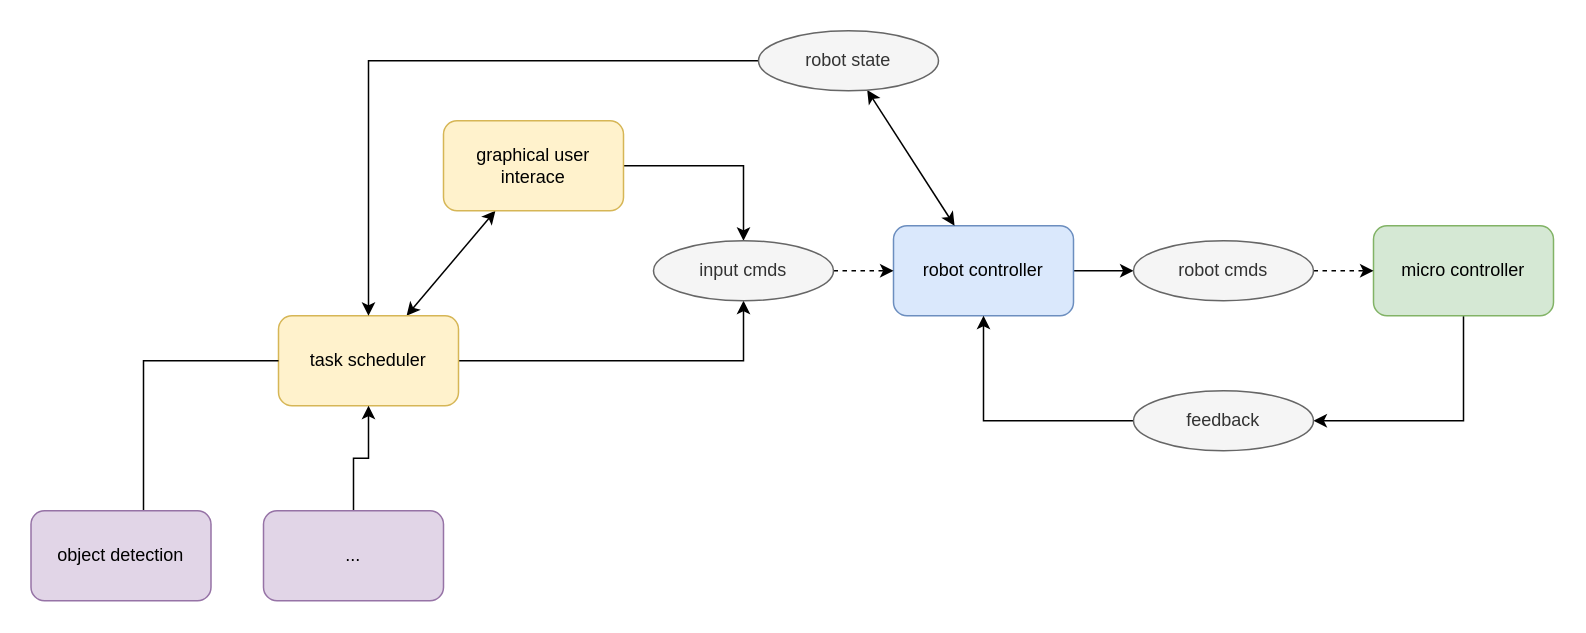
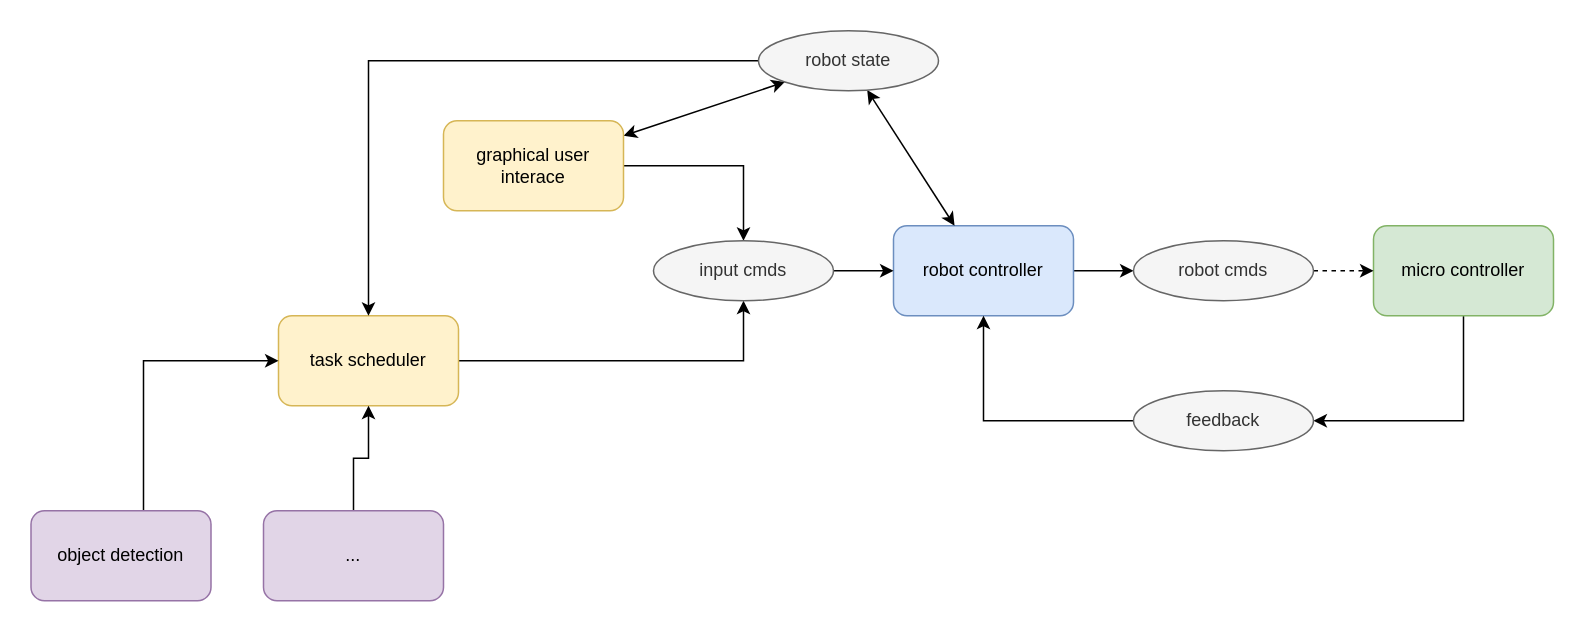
(451, 263) -> (704, 109)
(857, 271) -> (857, 271)
(271, 361) -> (267, 361)
